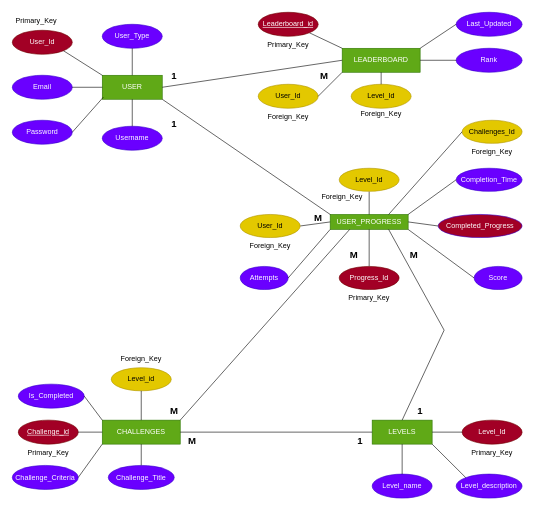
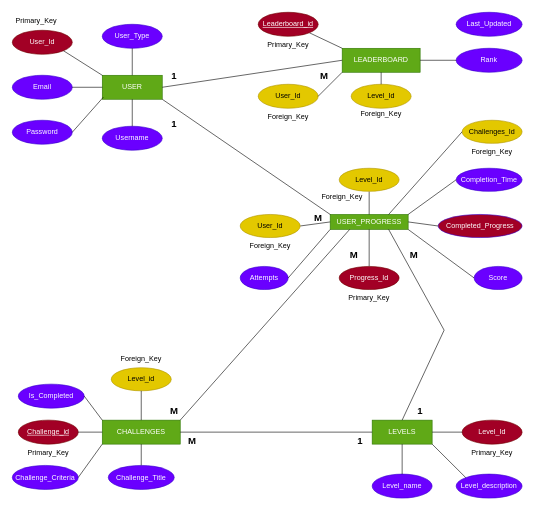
(438, 37) -> none
